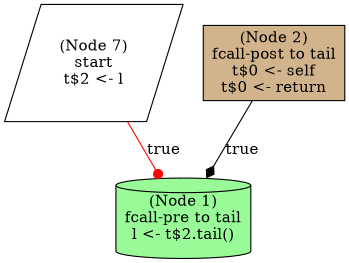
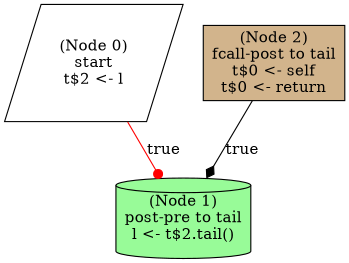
(94, 63) -> (94, 63)
(183, 218) -> (183, 218)
